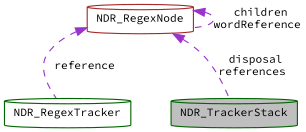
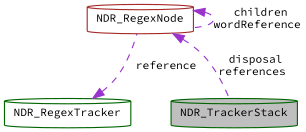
(45, 59) -> (124, 66)
